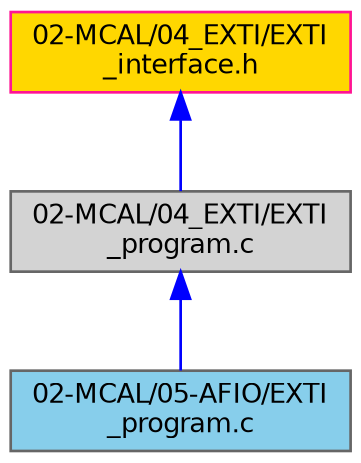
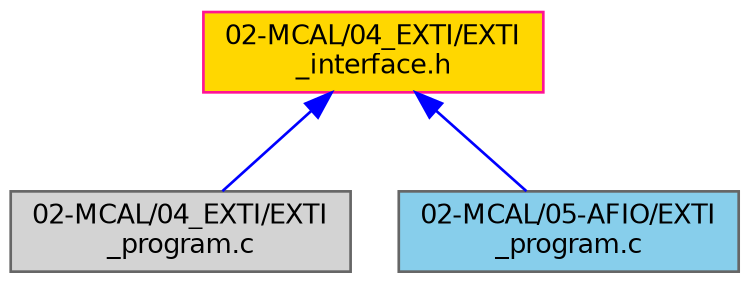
(181, 335) -> (481, 151)
